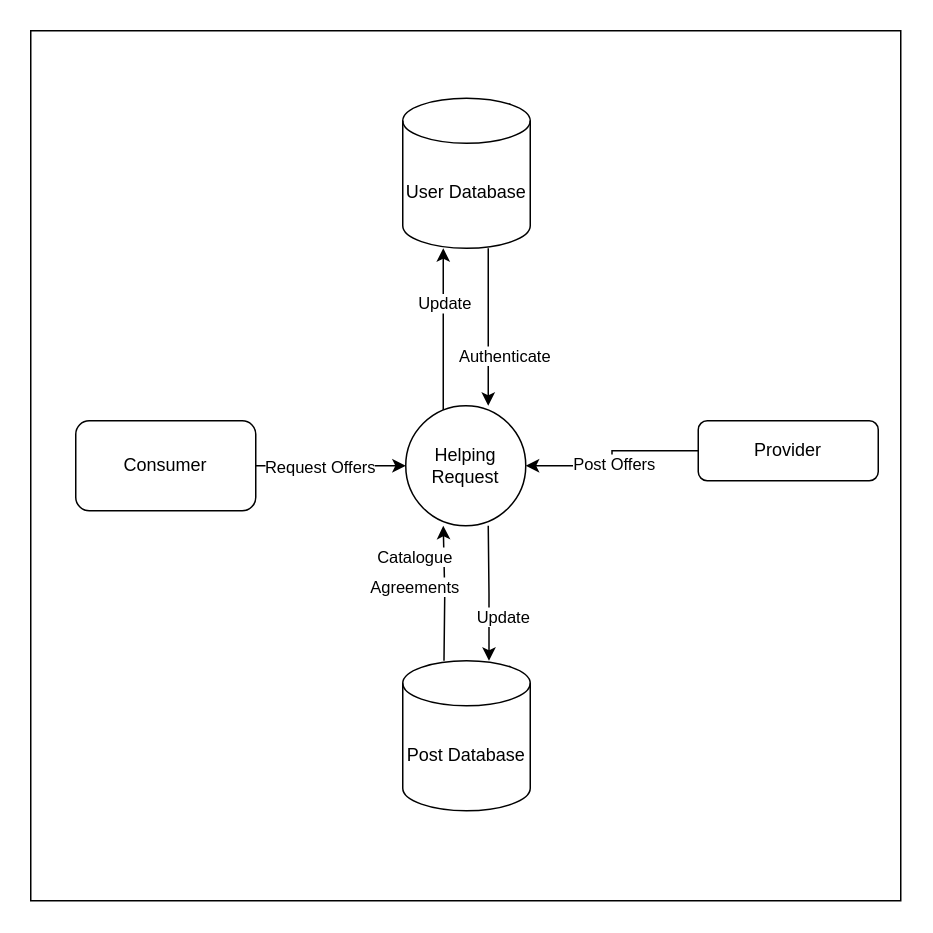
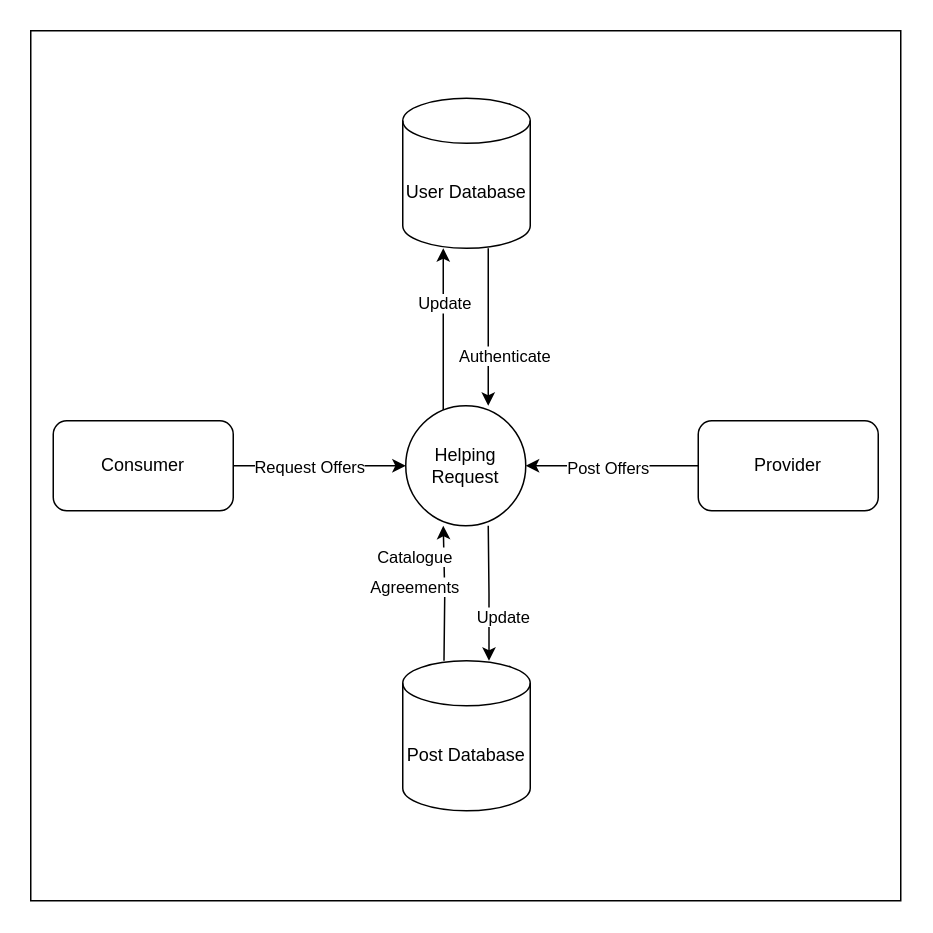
(788, 451) -> (788, 466)
(166, 466) -> (143, 466)
